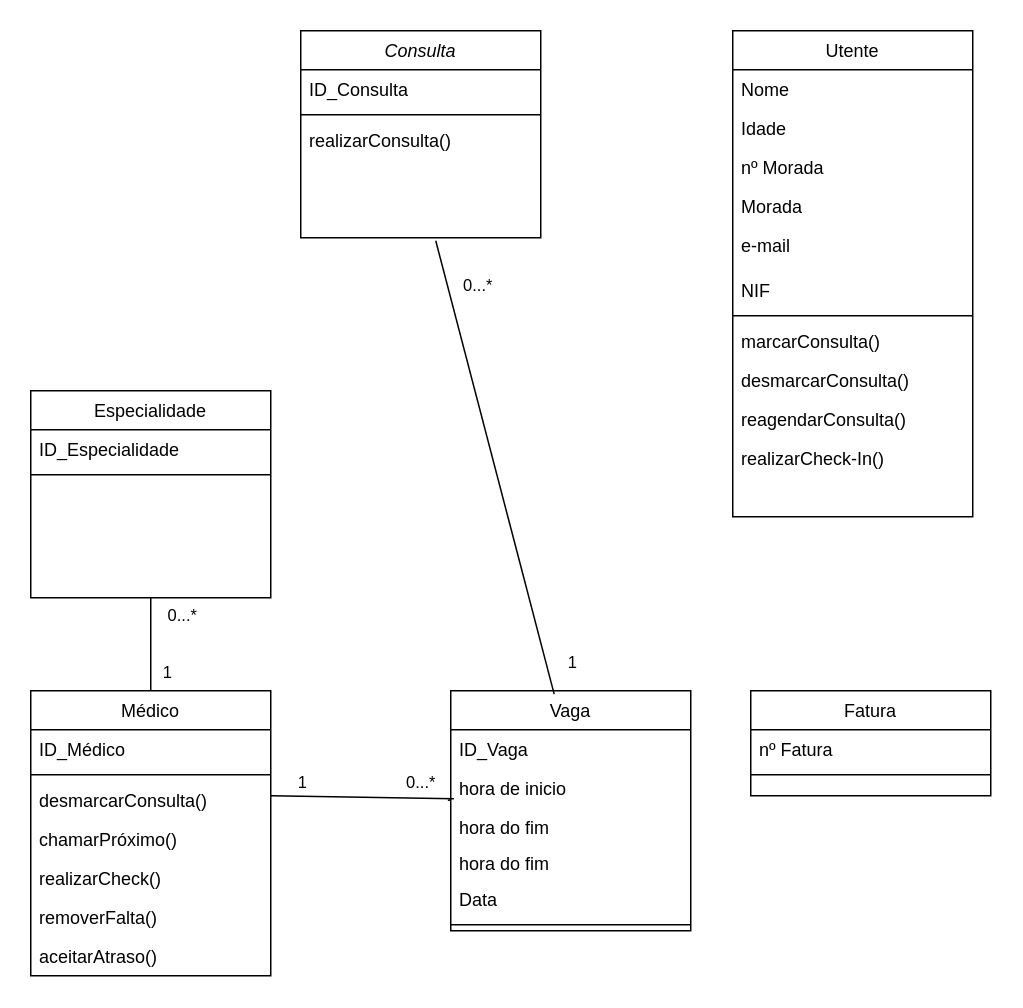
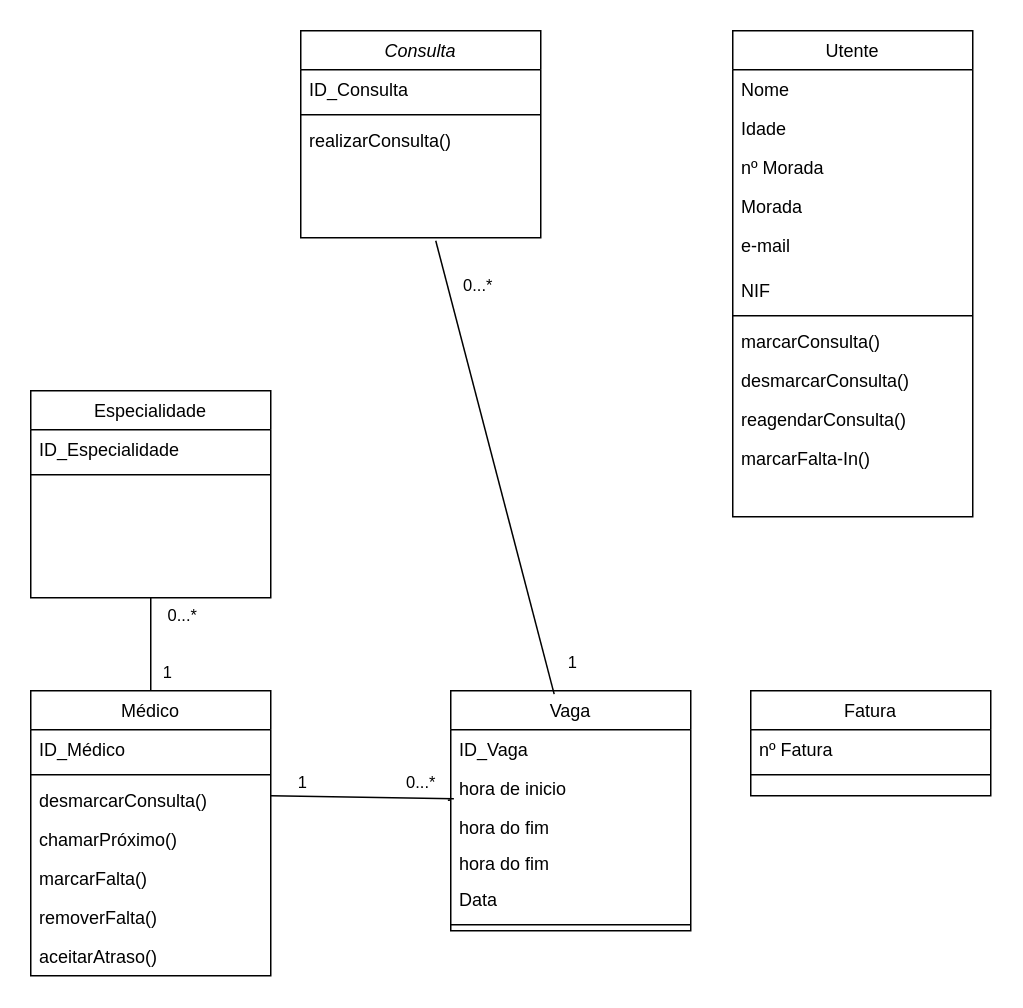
(827, 459) -> (819, 459)
(110, 879) -> (102, 879)
